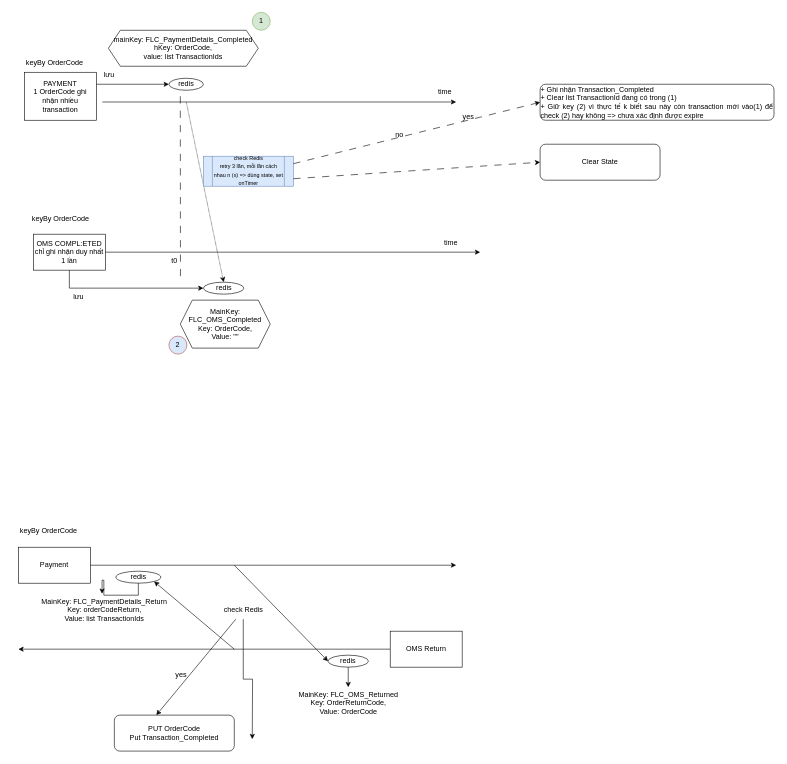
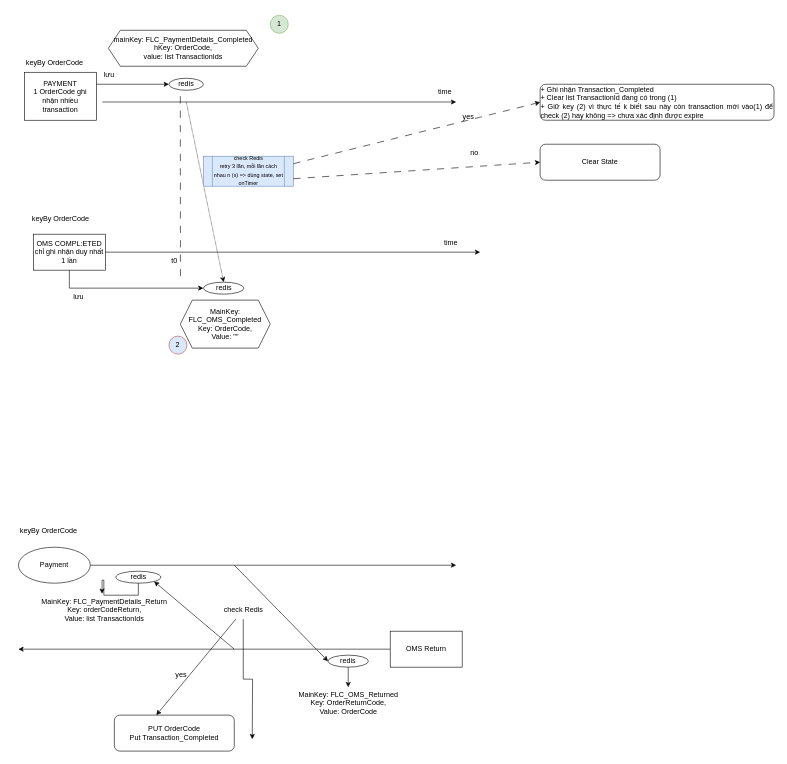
(261, 21) -> (279, 24)
(399, 135) -> (474, 153)
(54, 566) -> (54, 566)
